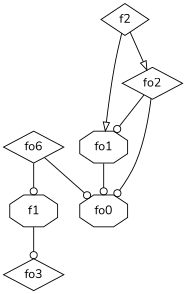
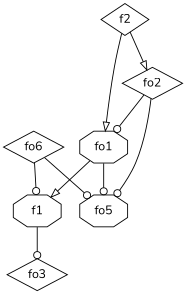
none -> (74, 176)
(104, 211) -> (104, 211)
